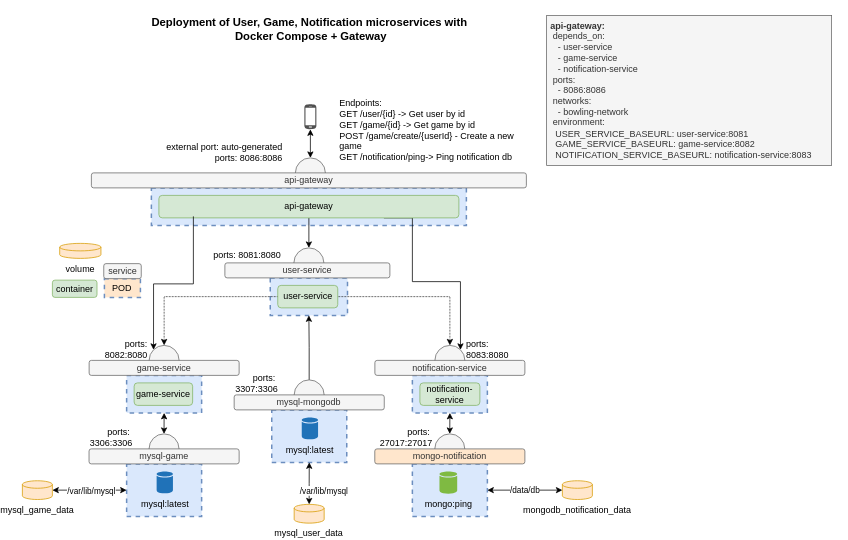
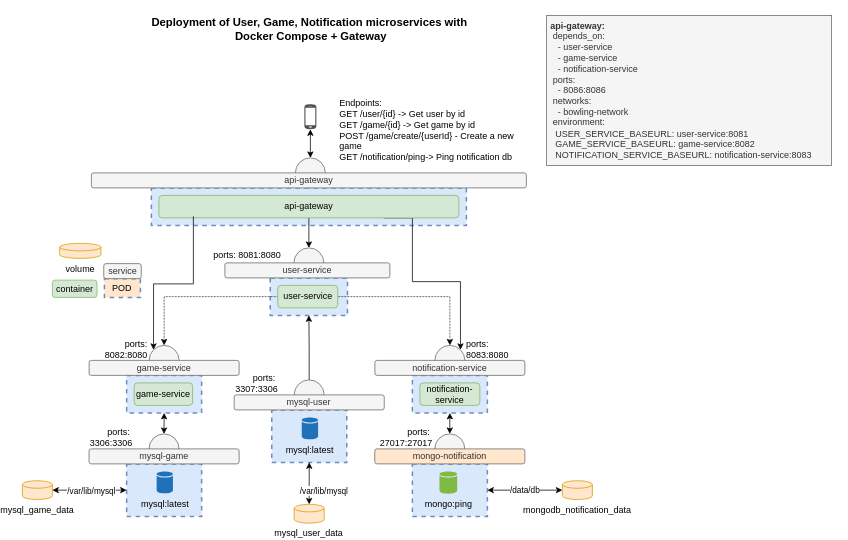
(217, 153) -> none
(309, 402) -> (309, 402)
